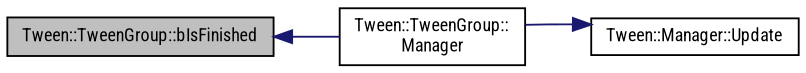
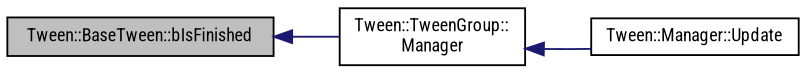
(549, 24) -> (568, 49)
(140, 37) -> (140, 37)
